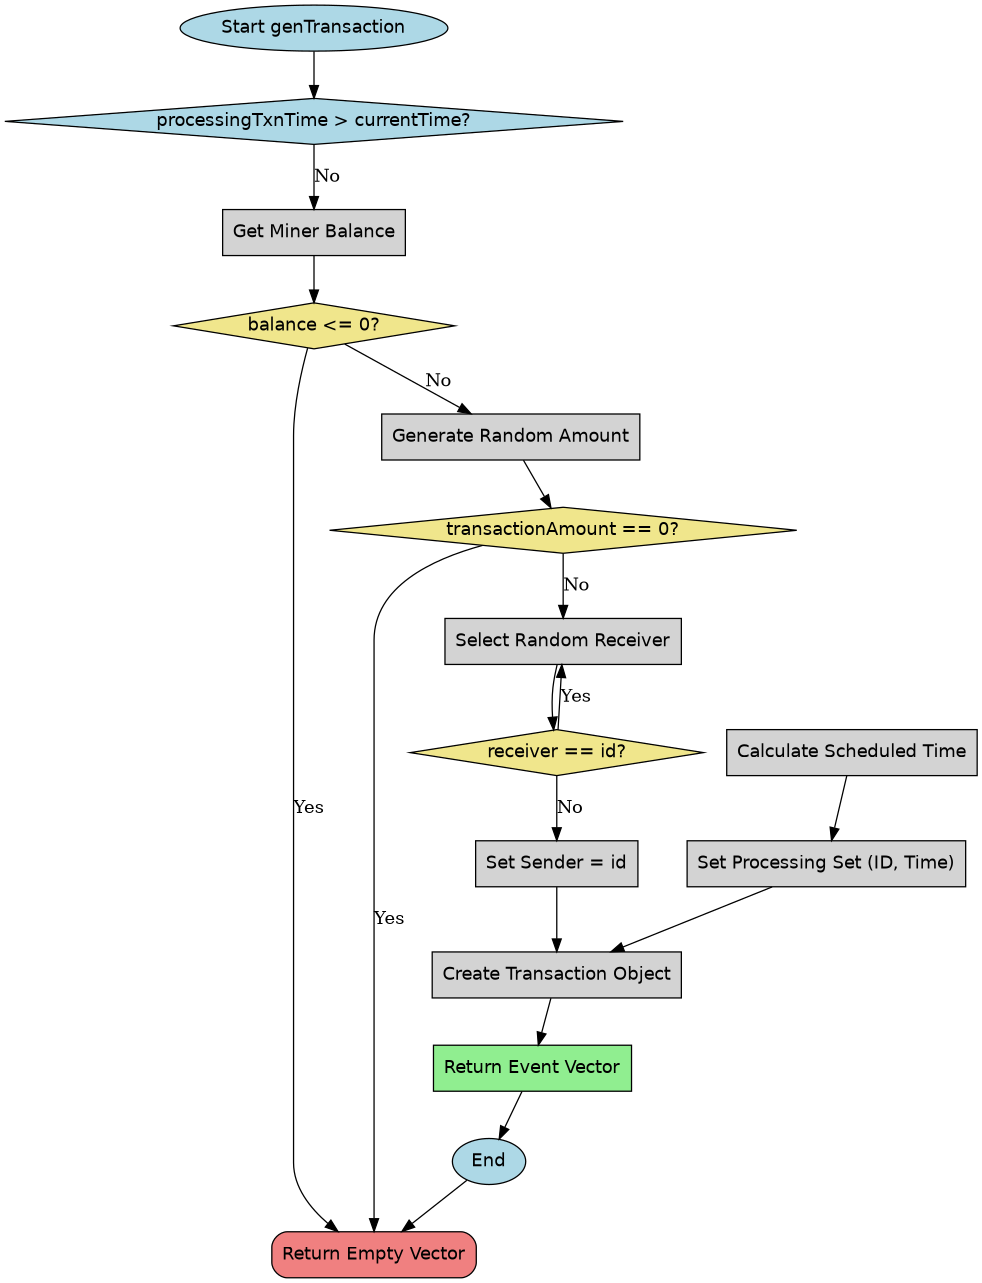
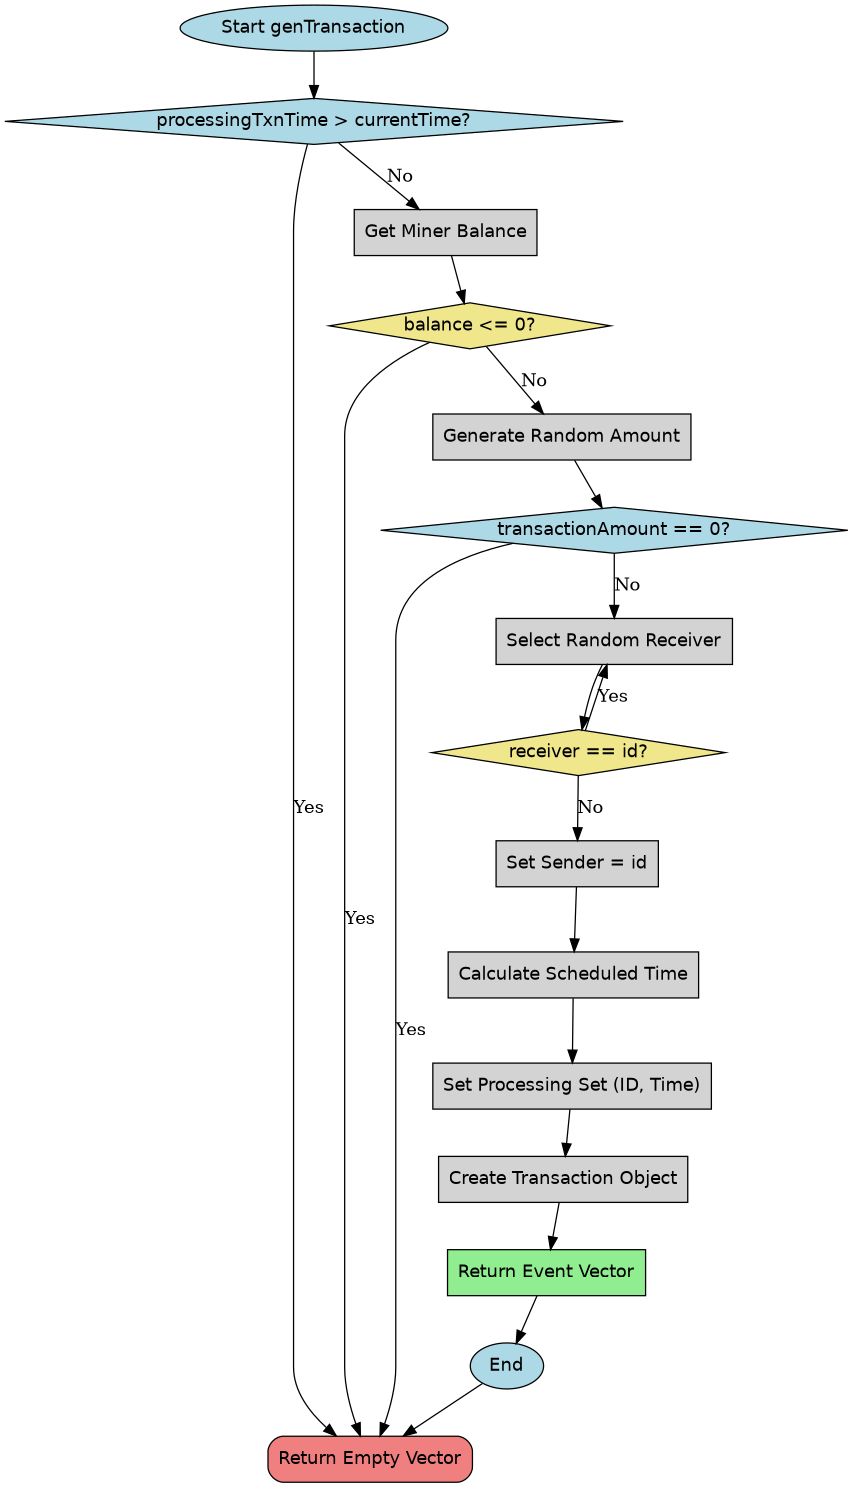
(563, 530) -> (614, 530)
none -> (294, 790)
(557, 913) -> (576, 913)
